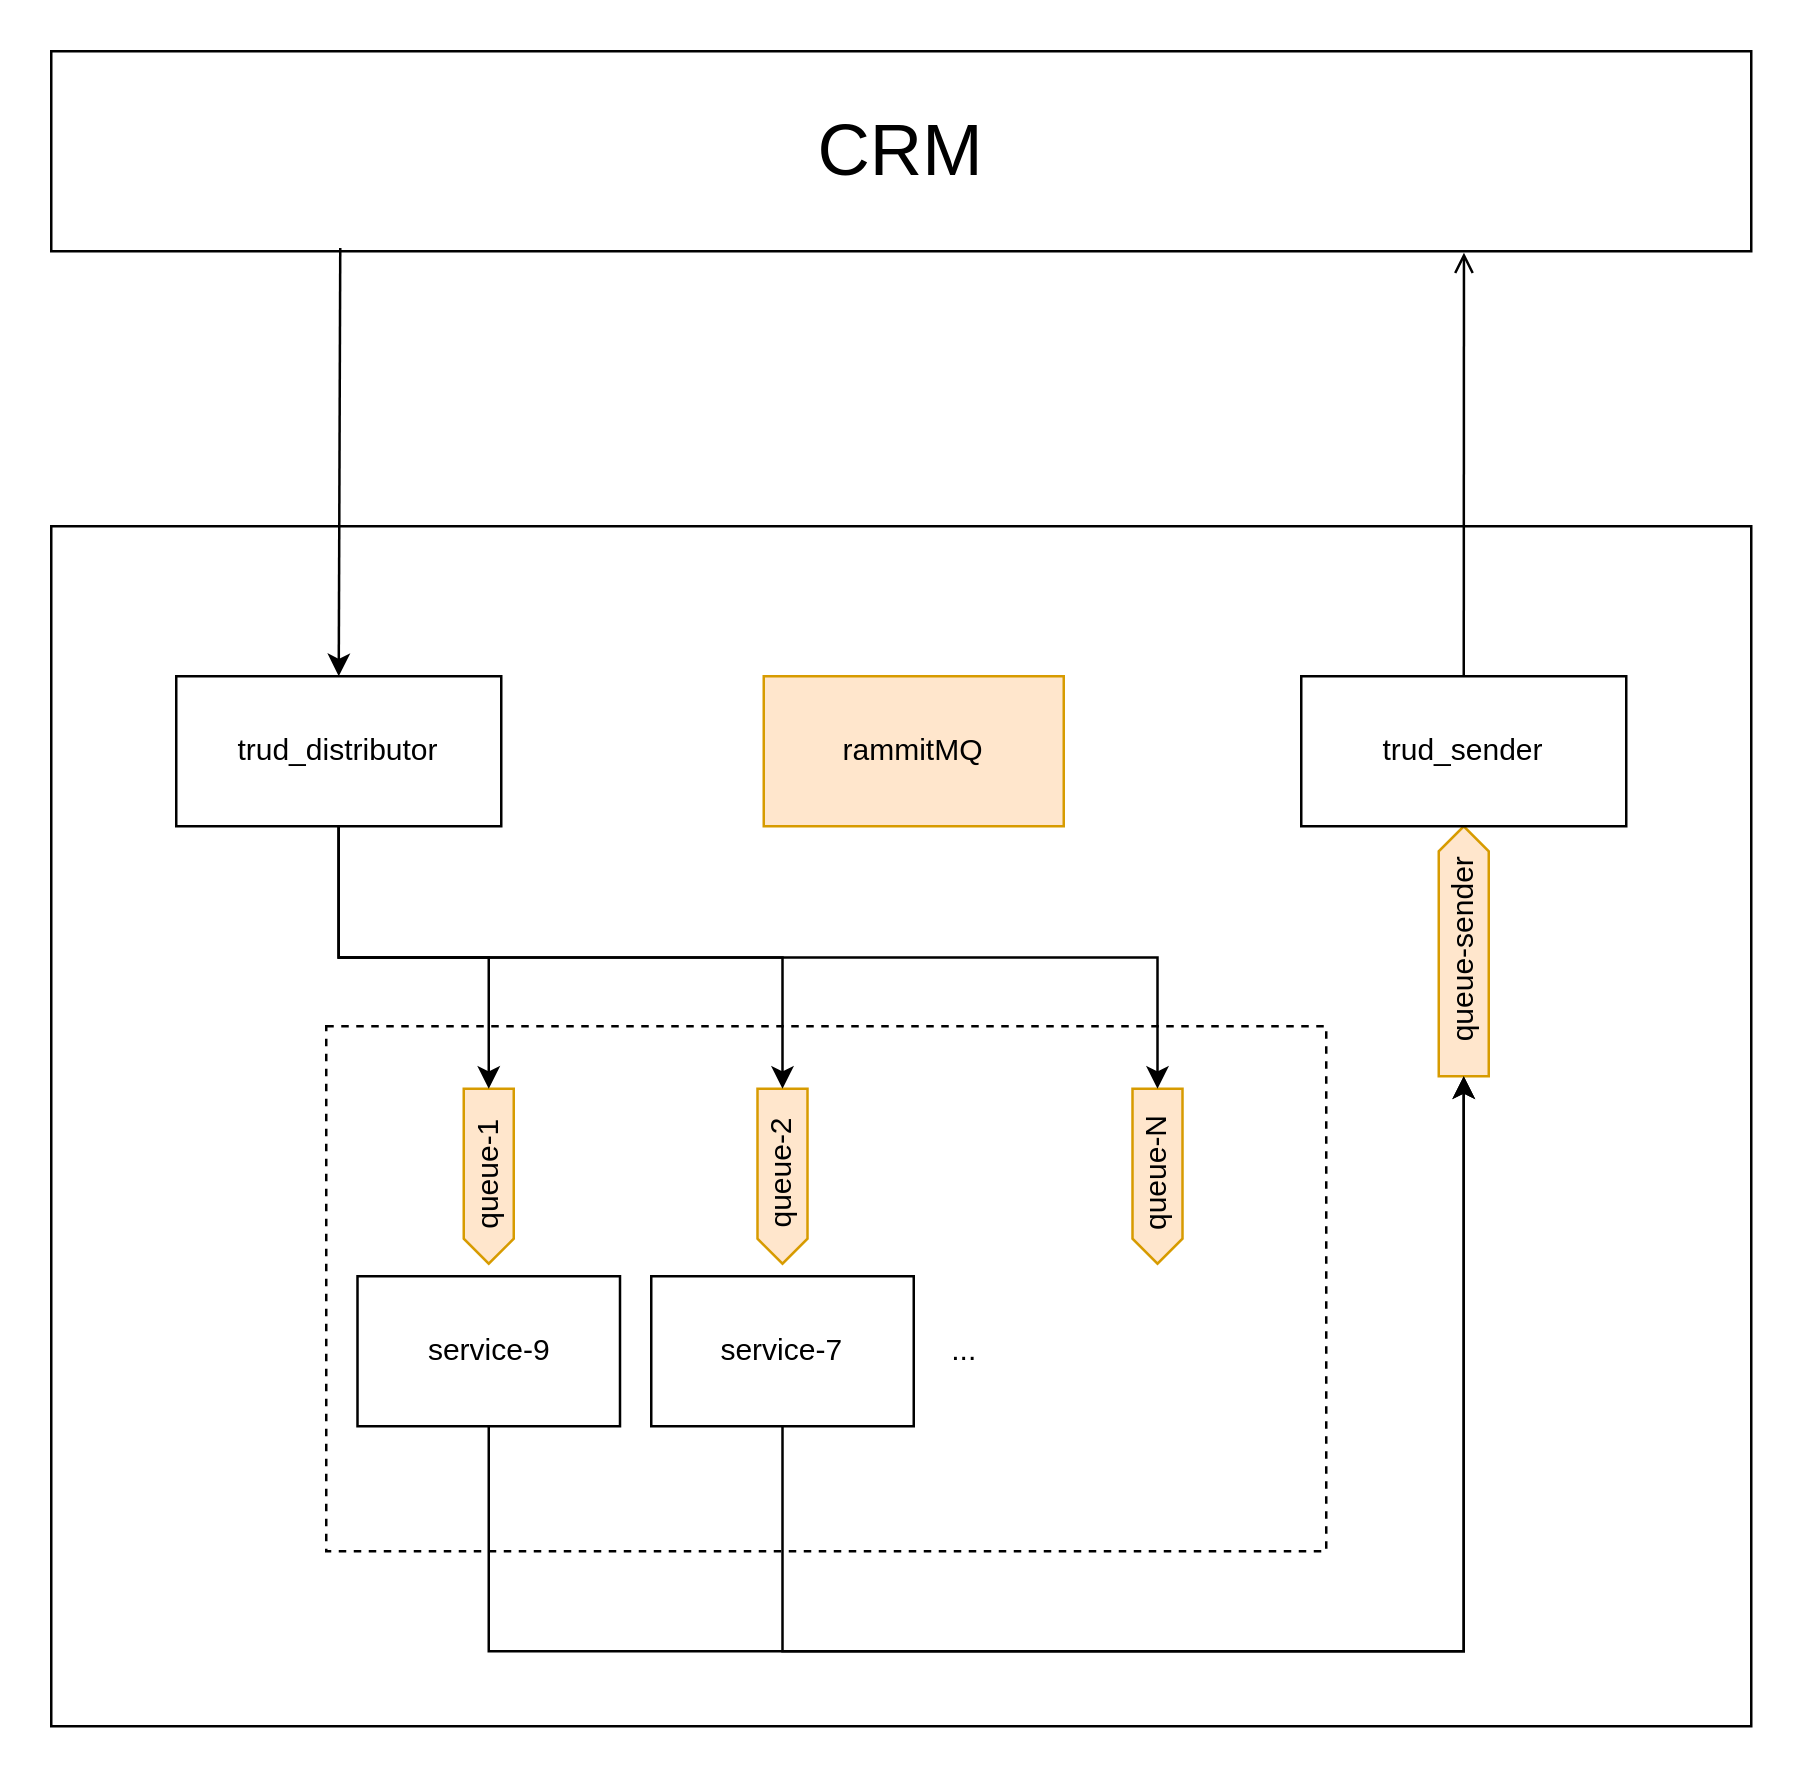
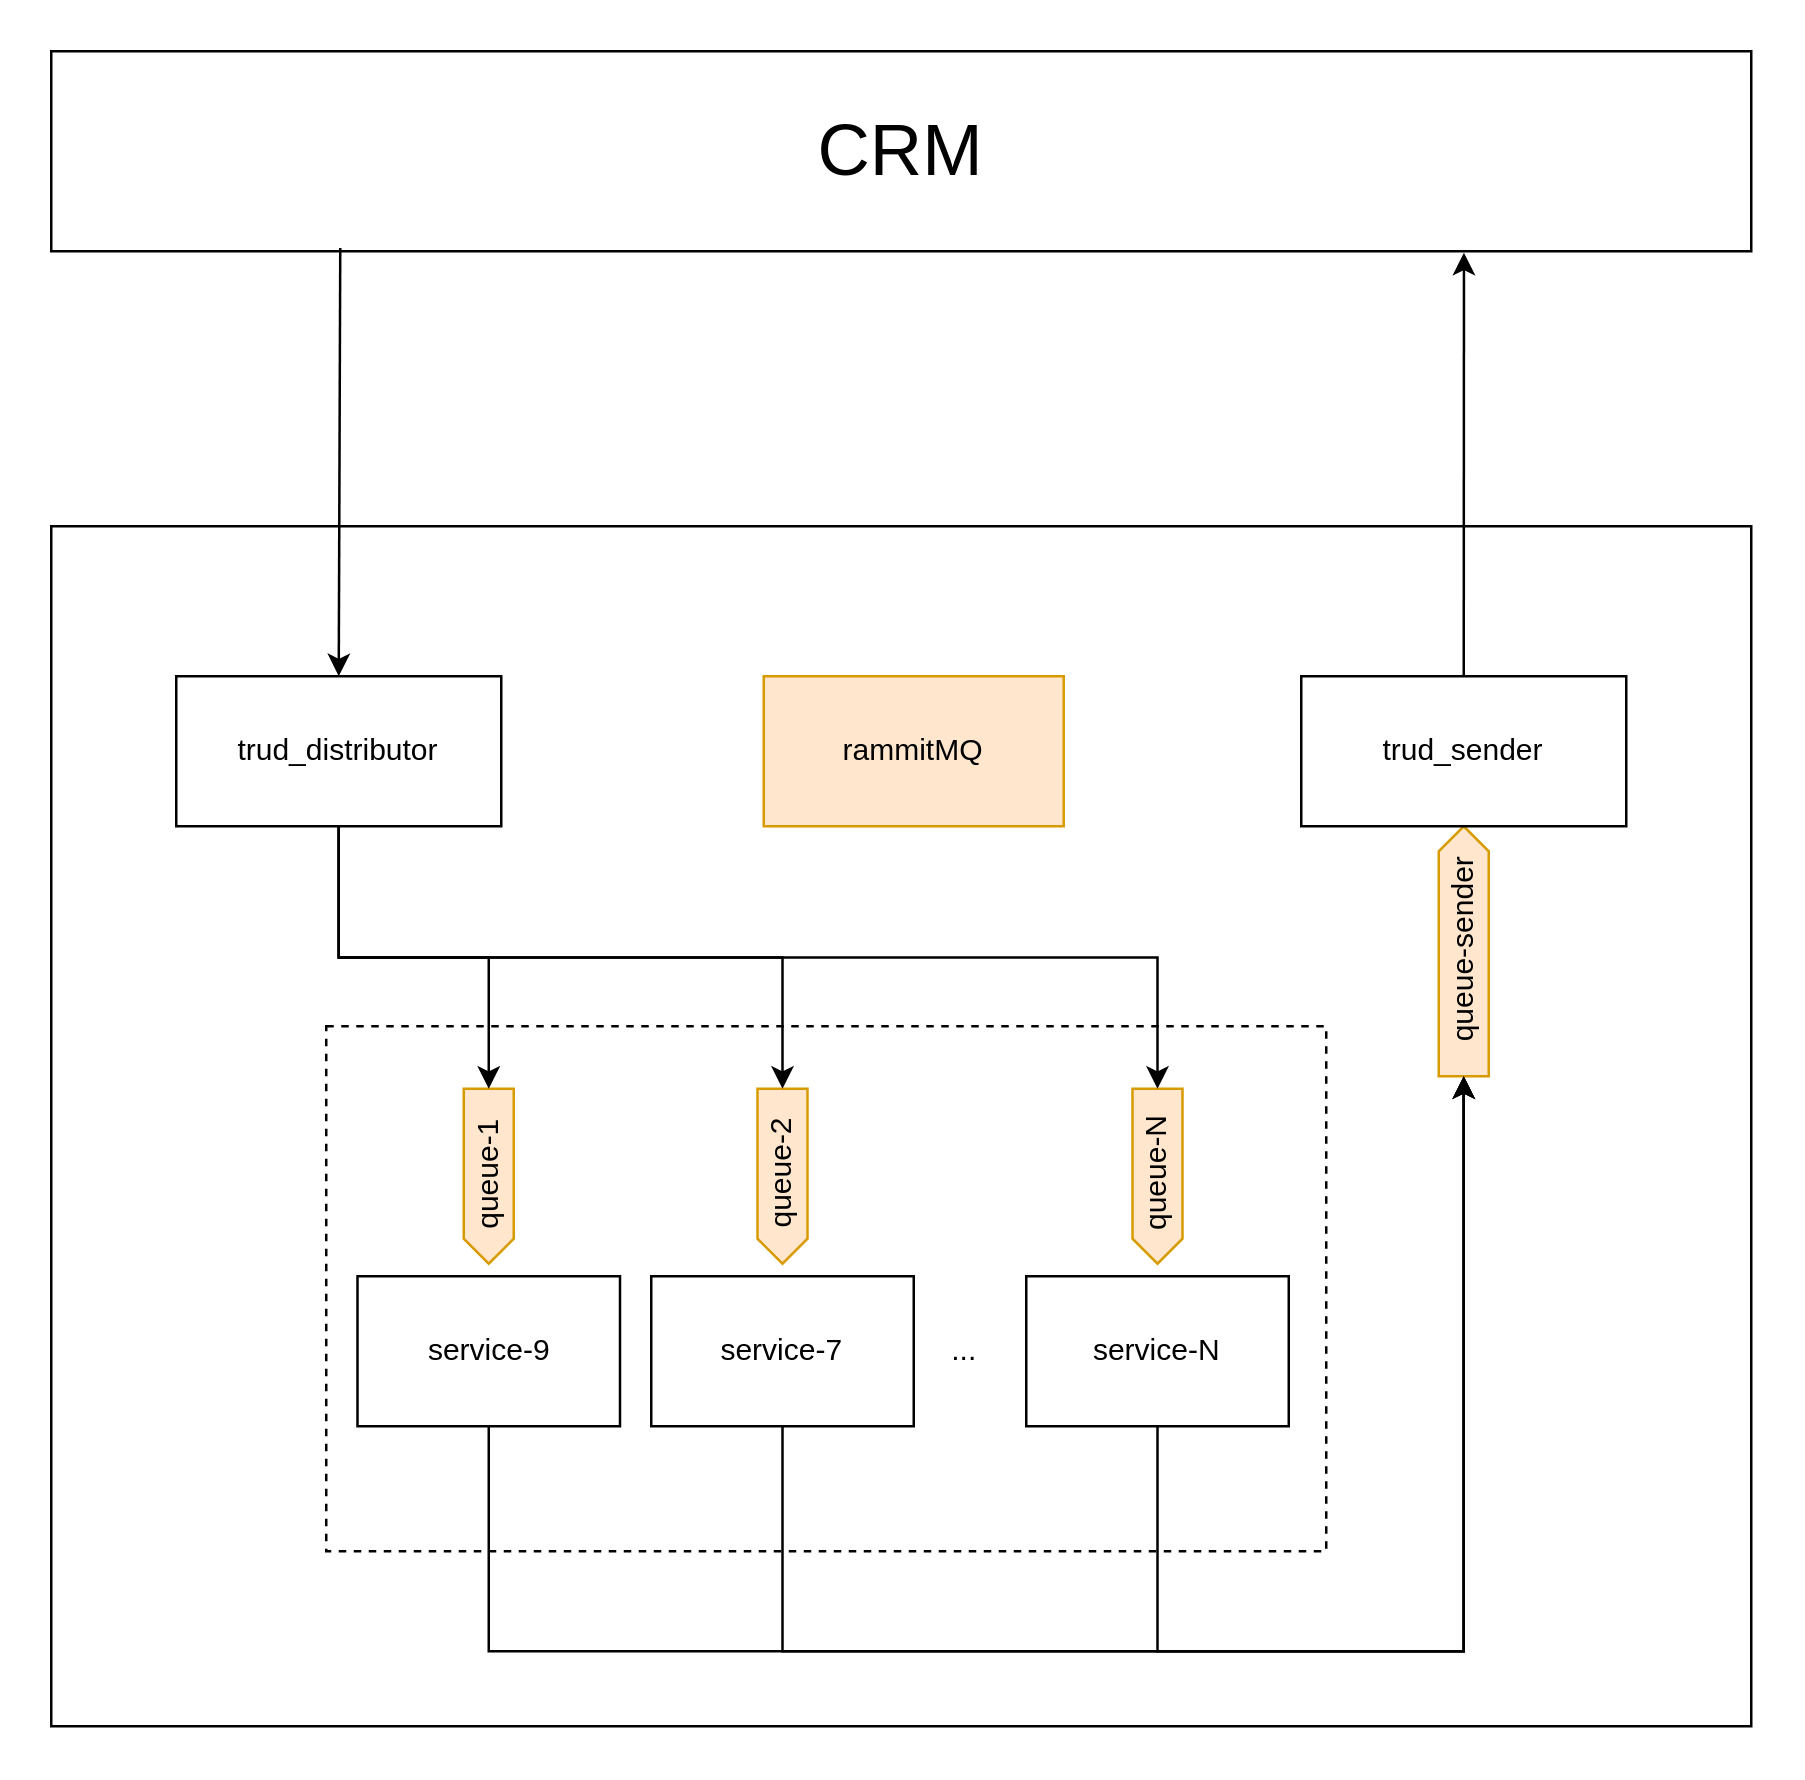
(1464, 266) -> (1464, 271)
none -> (1158, 1351)
none -> (1158, 1536)
